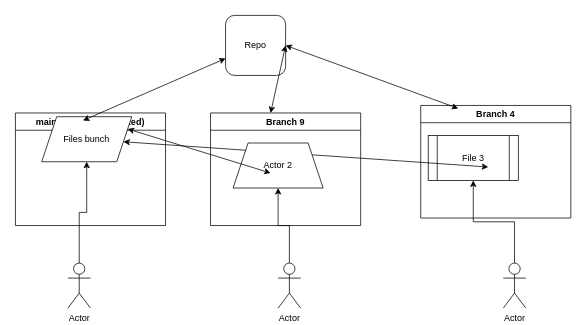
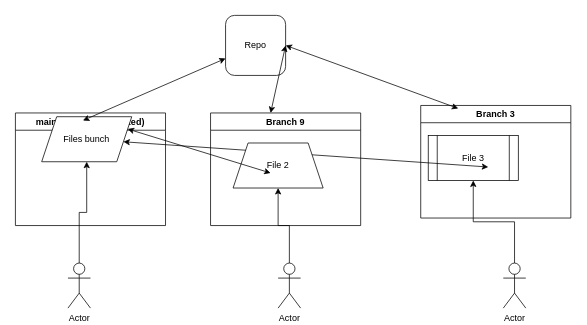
(495, 114) -> (495, 114)
(278, 165) -> (278, 165)
